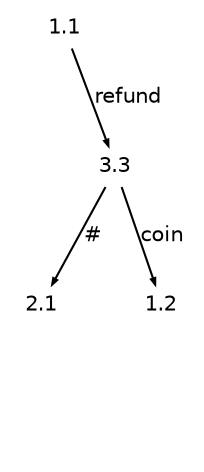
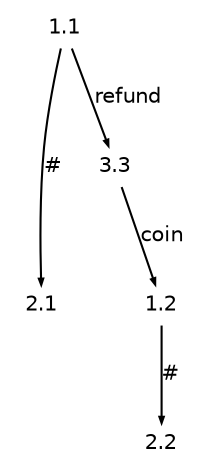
(80, 233) -> (43, 163)
none -> (162, 444)
